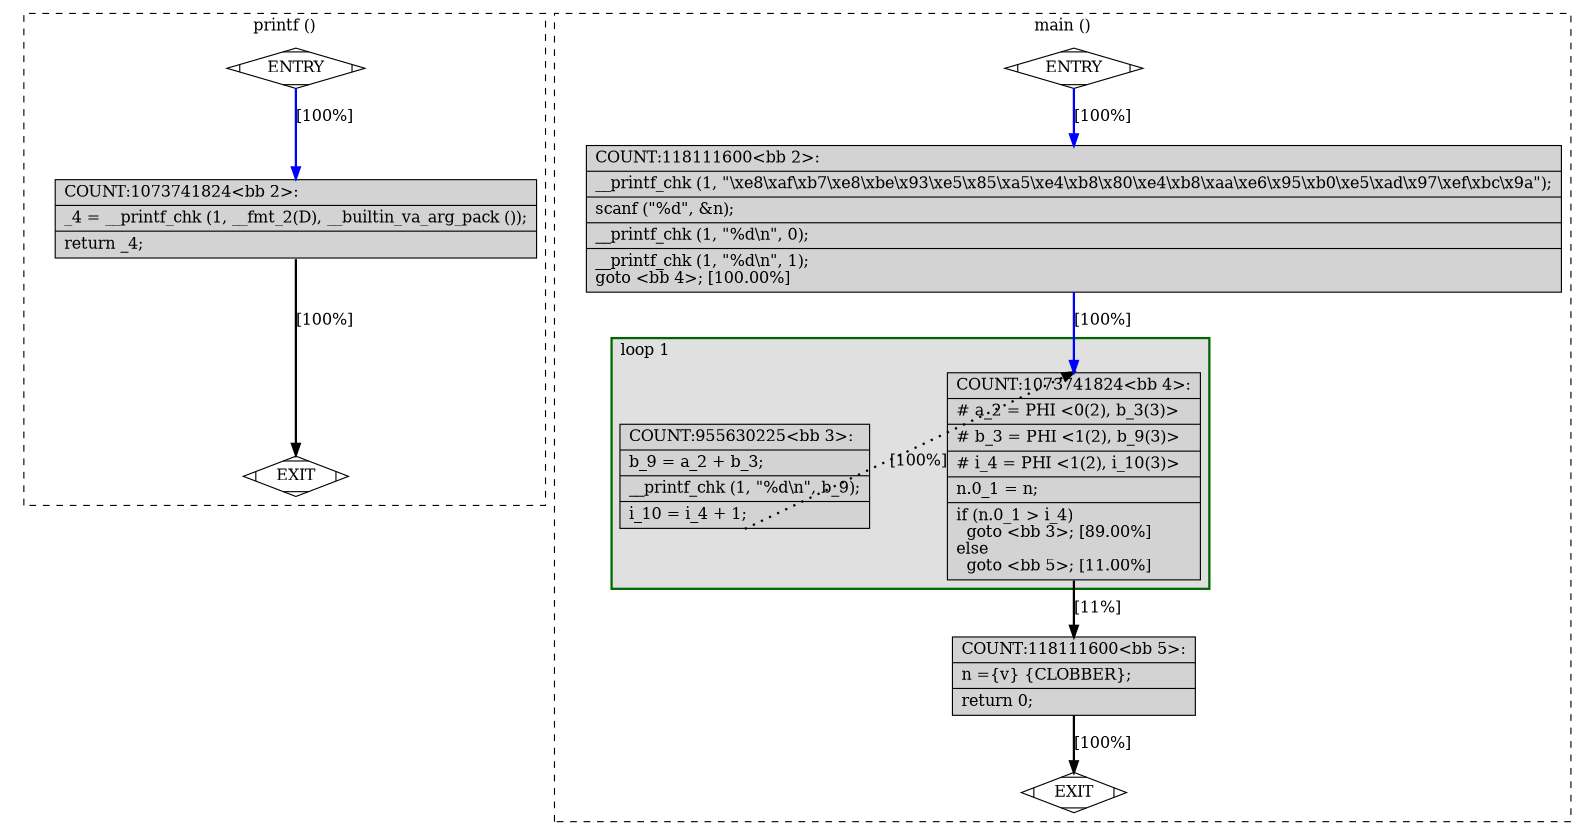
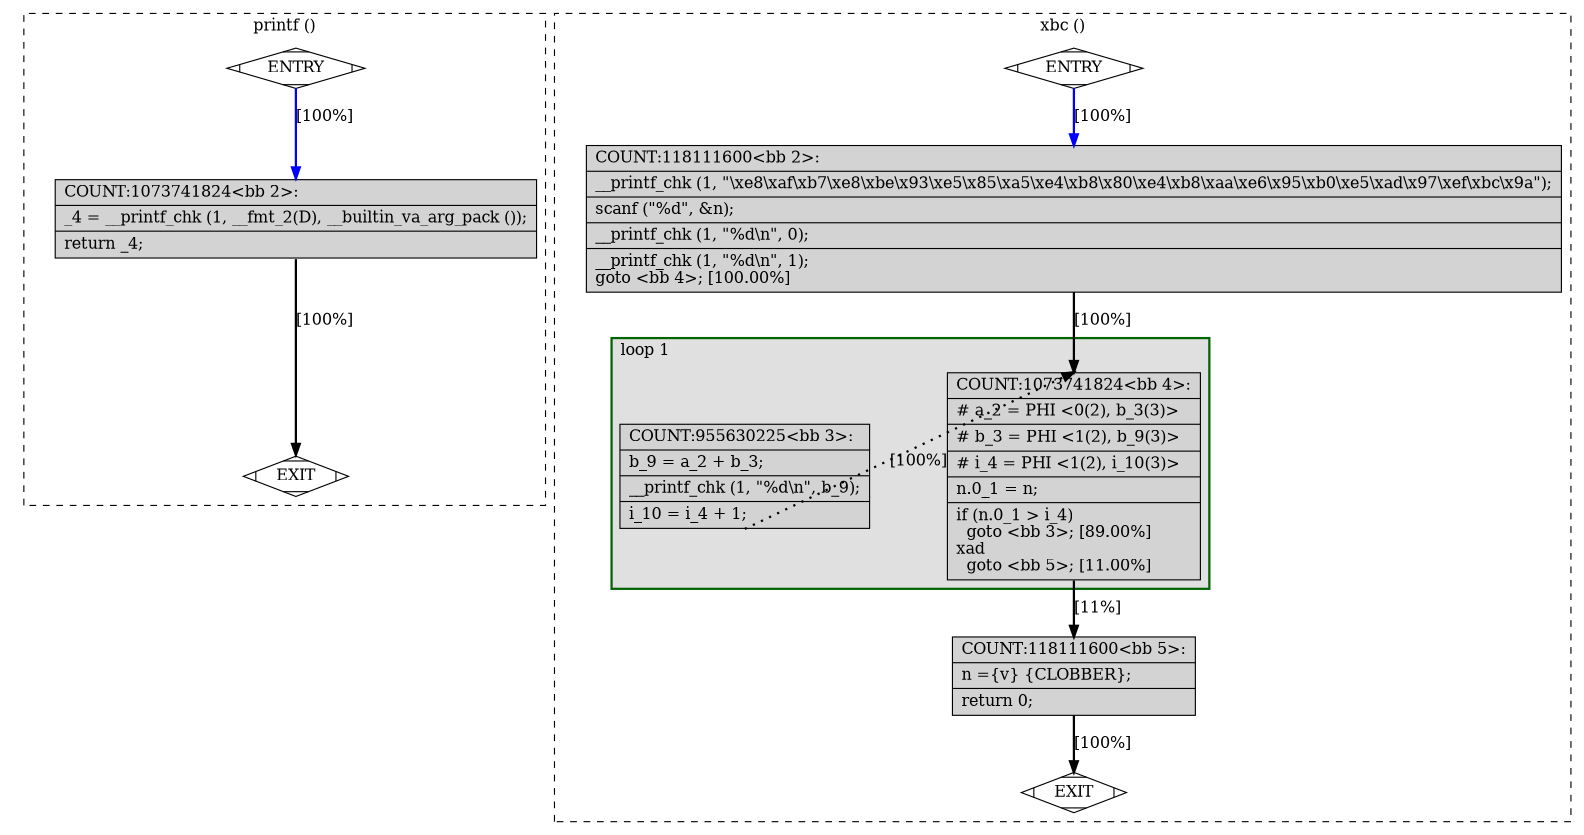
(1063, 26) -> (1063, 26)
(1074, 326) -> (1074, 326)
(973, 549) -> (971, 549)
